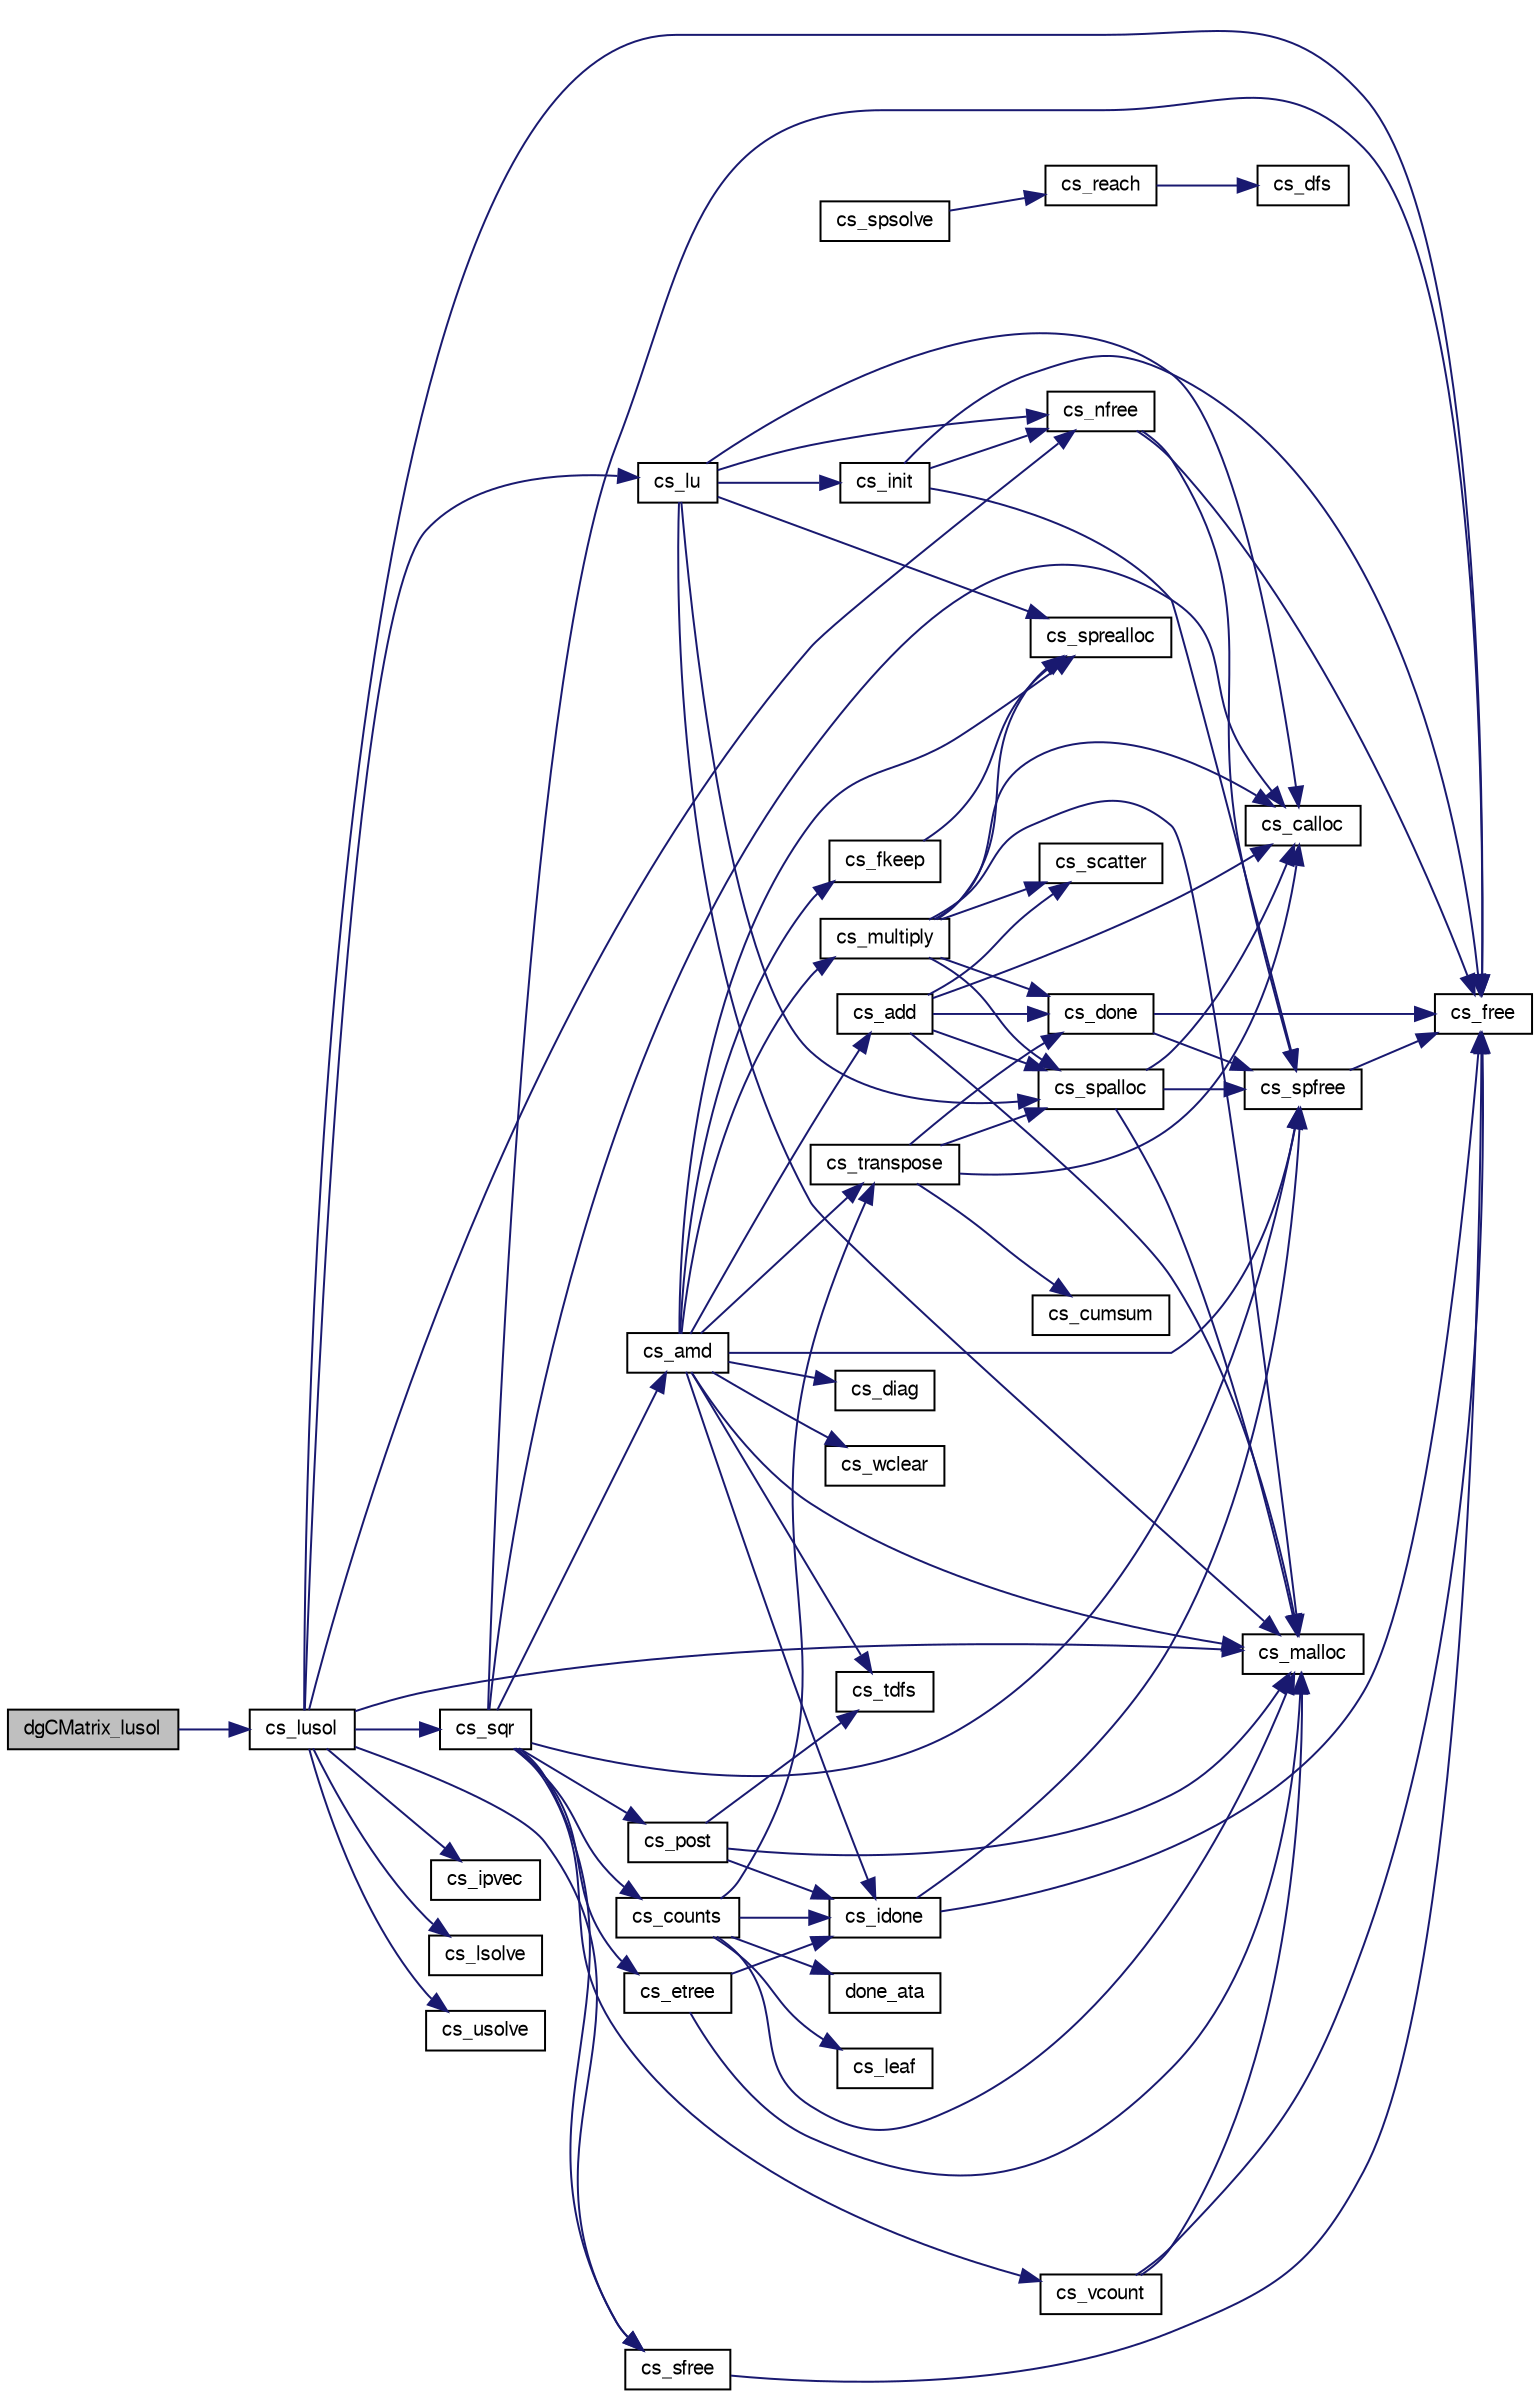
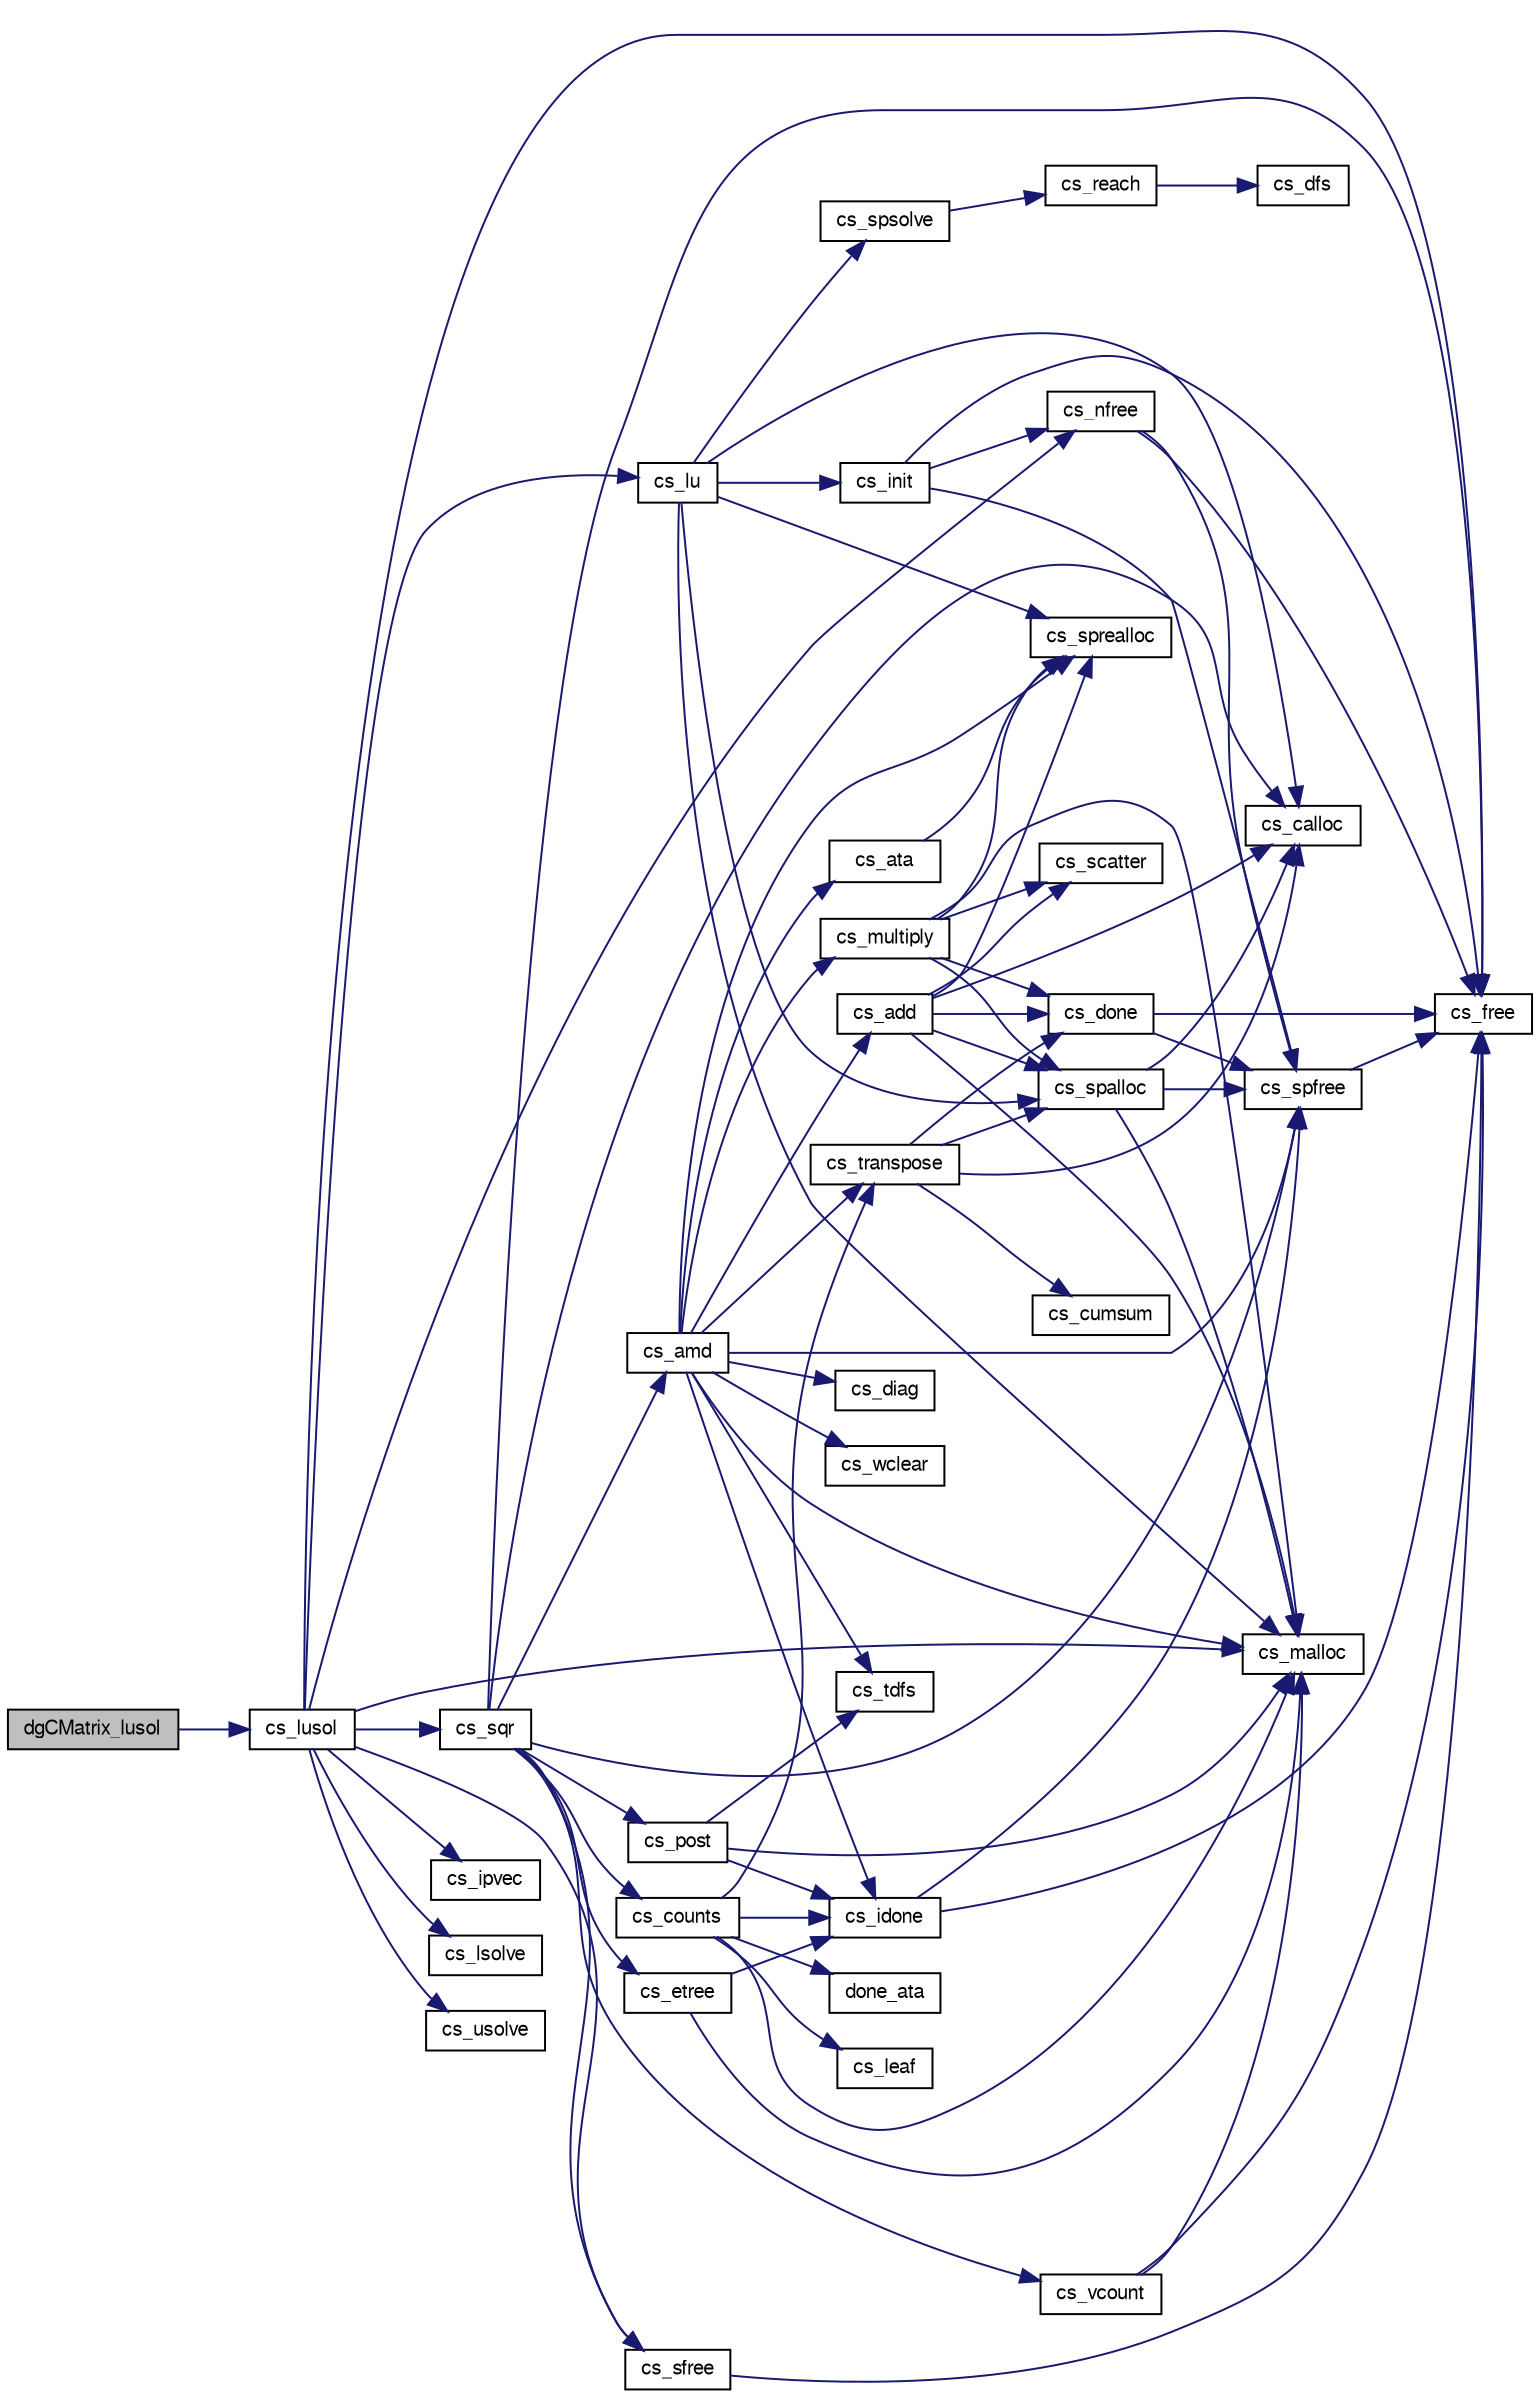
(871, 435) -> (769, 358)
(1051, 751) -> none
none -> (1017, 852)
(885, 861) -> (885, 861)
